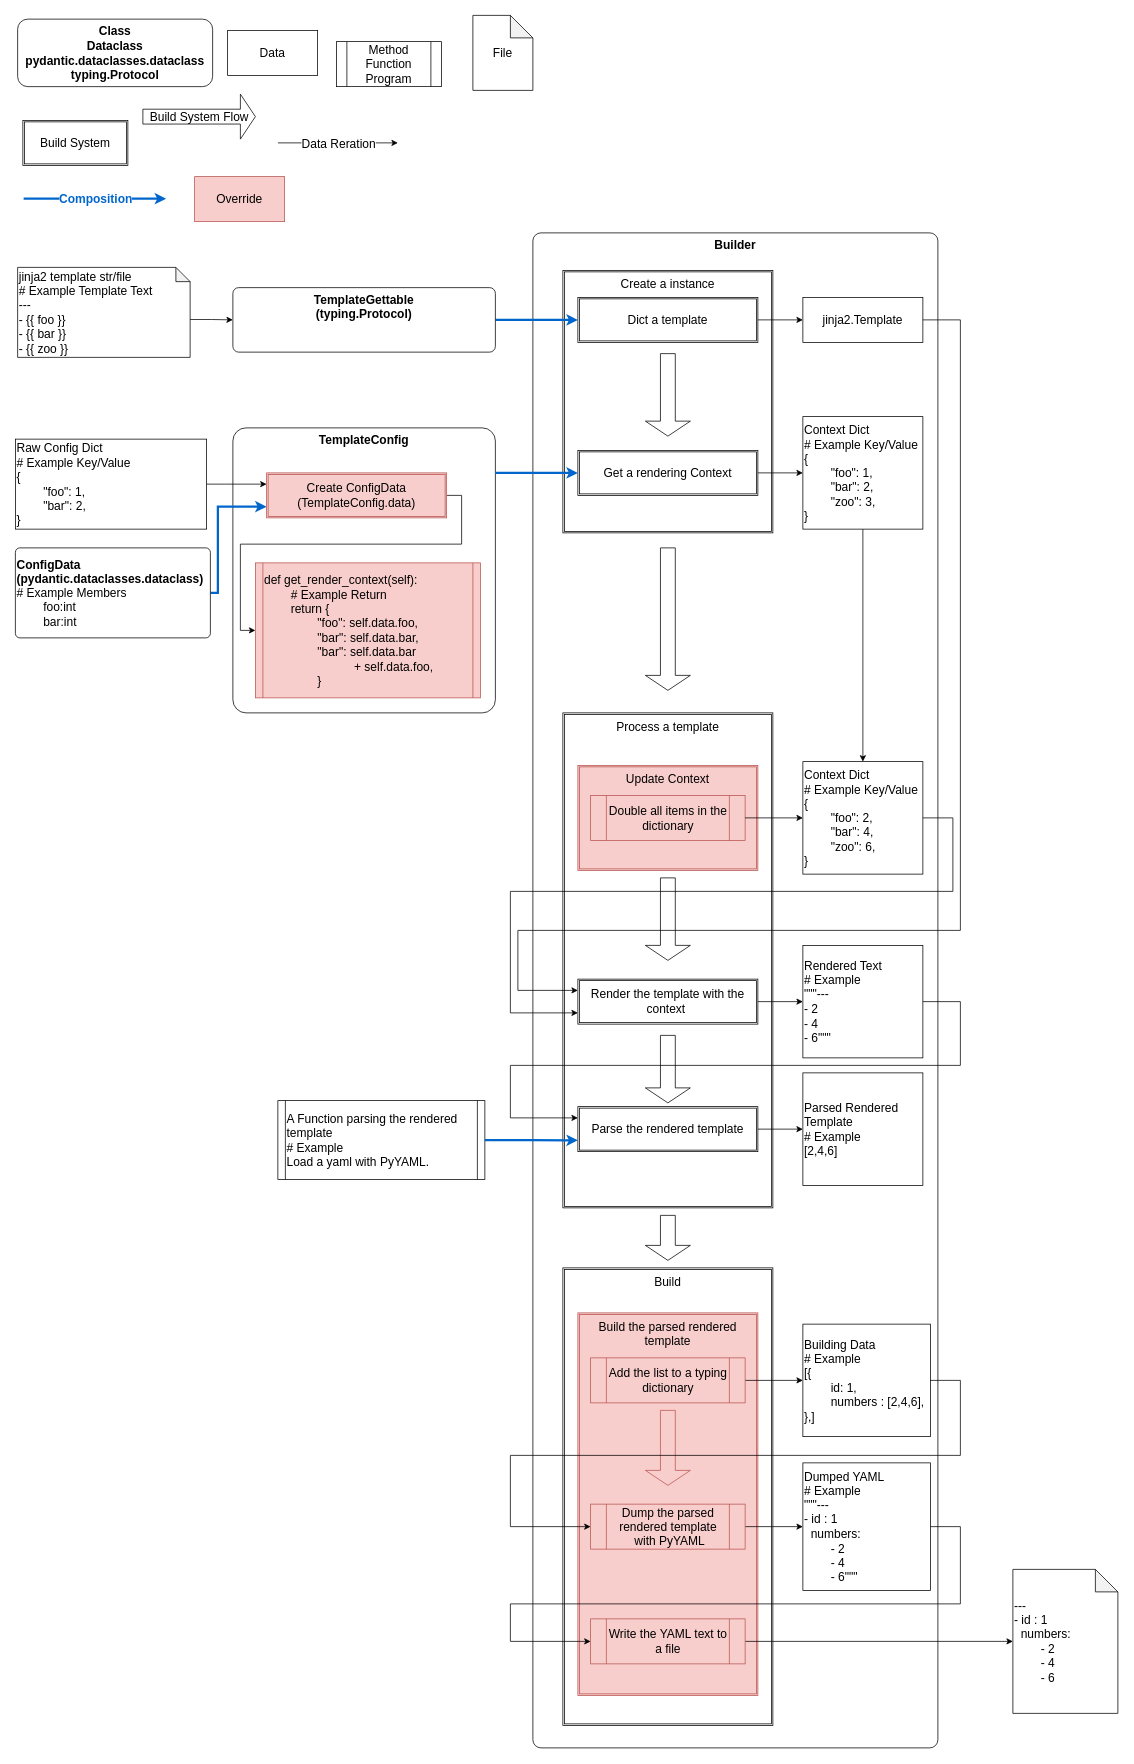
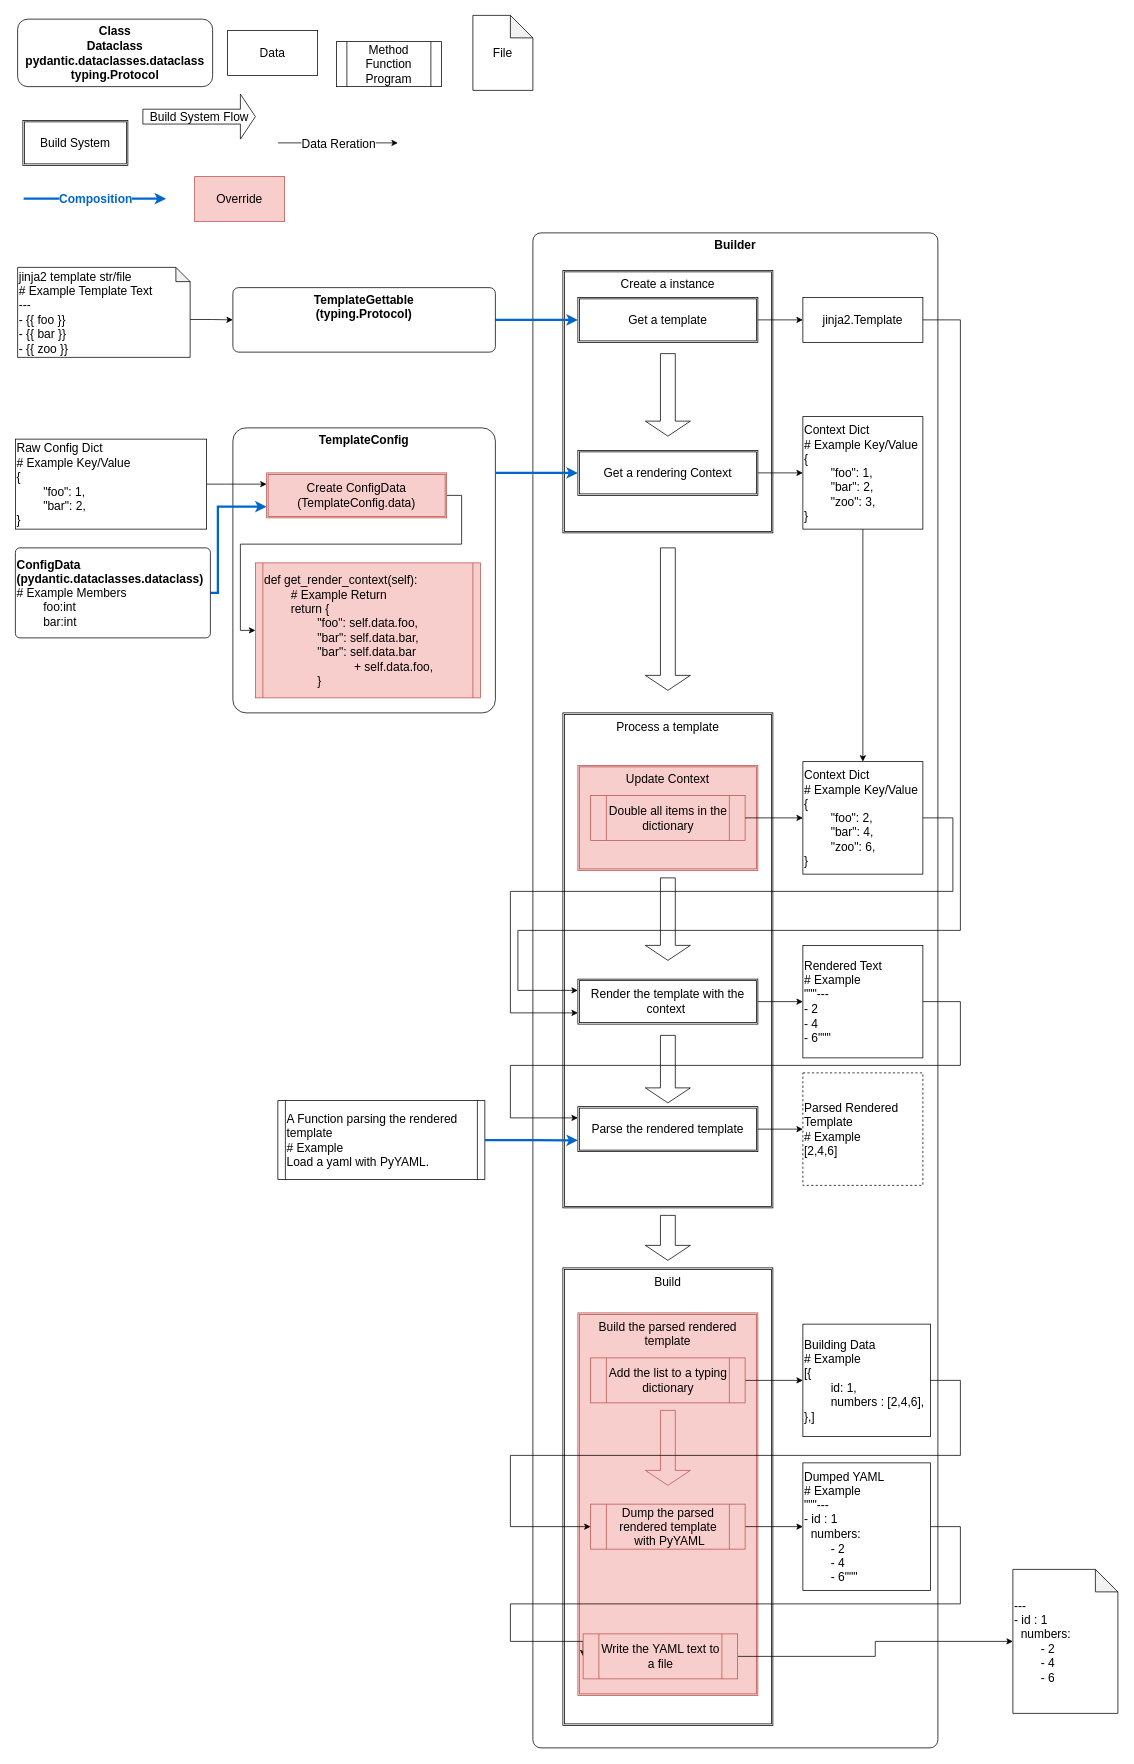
(668, 320) -> (668, 320)
(863, 1129) -> (863, 1129)
(668, 1641) -> (660, 1656)
